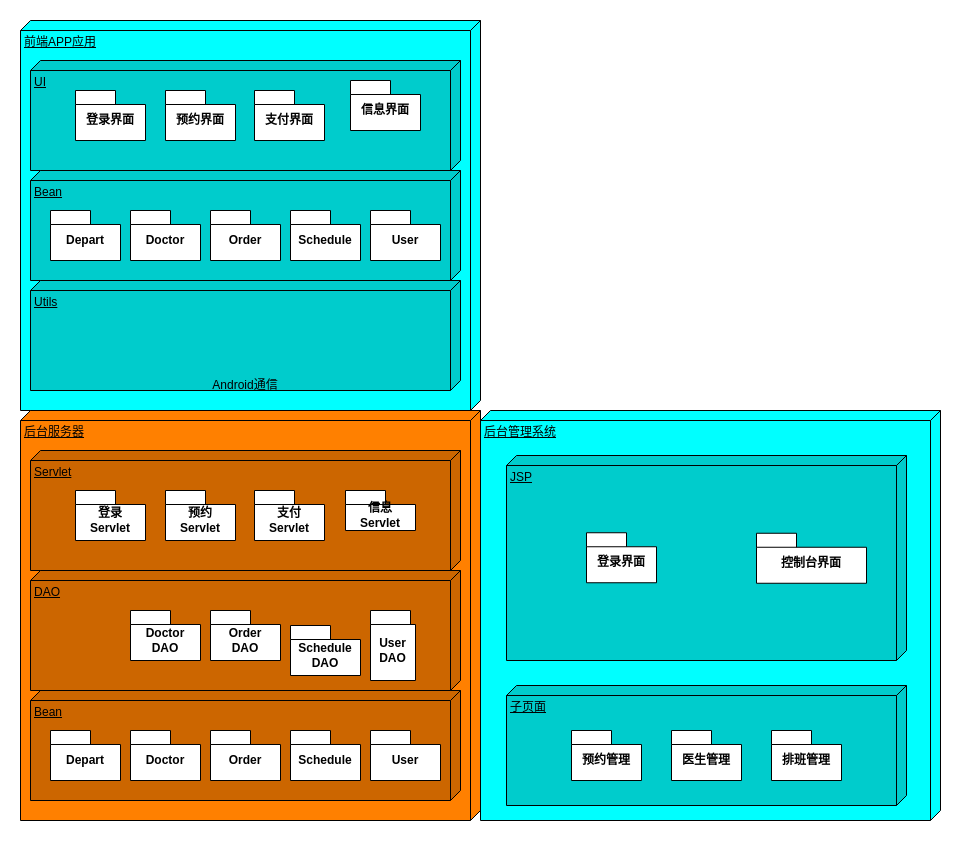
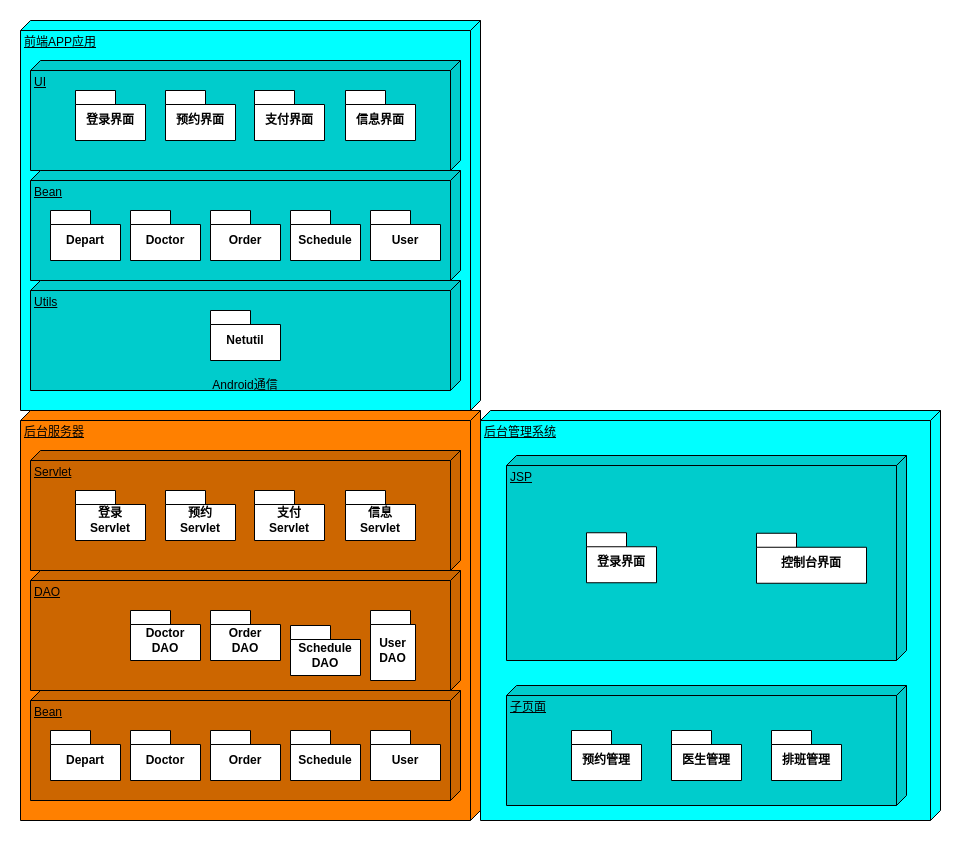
(386, 106) -> (381, 116)
none -> (246, 336)
(381, 511) -> (381, 516)
